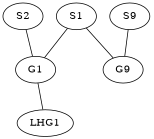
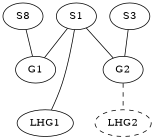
(23, 16) -> (23, 16)
(130, 16) -> (130, 16)
(123, 70) -> (123, 70)
(40, 96) -> (66, 71)
none -> (123, 123)
